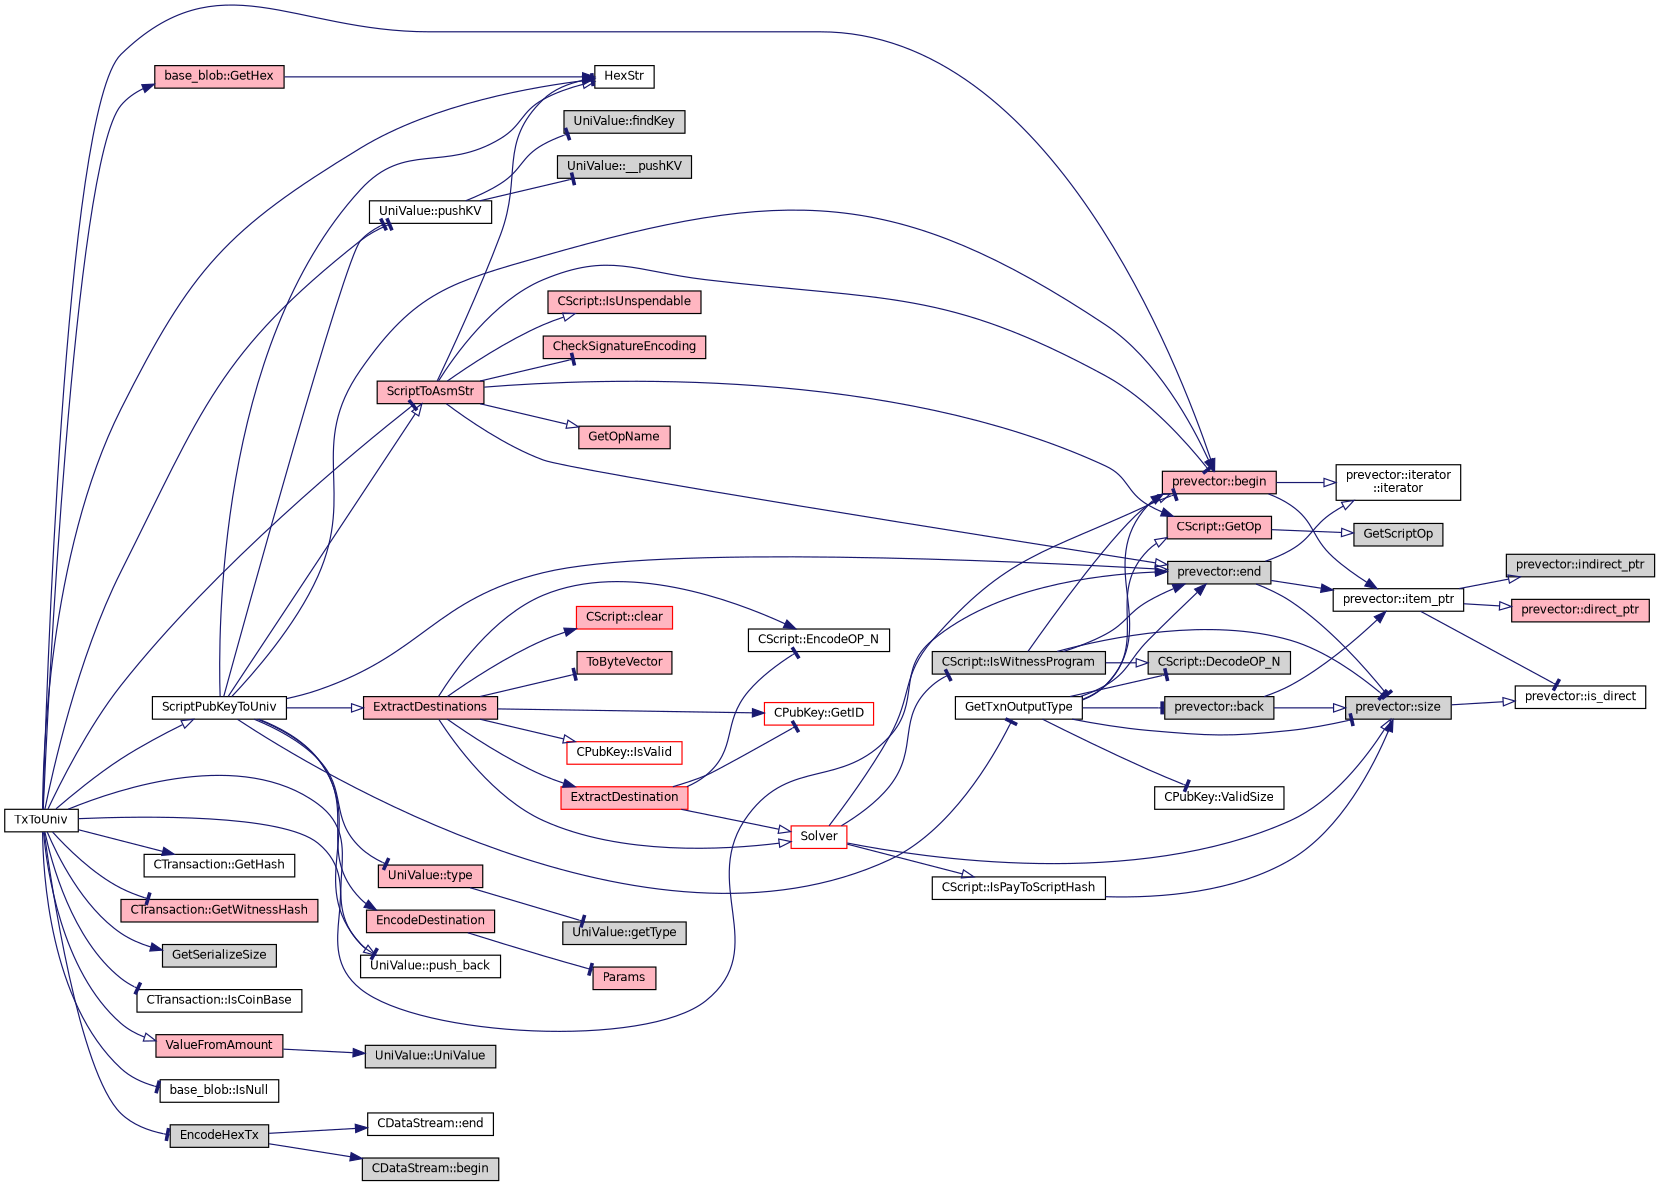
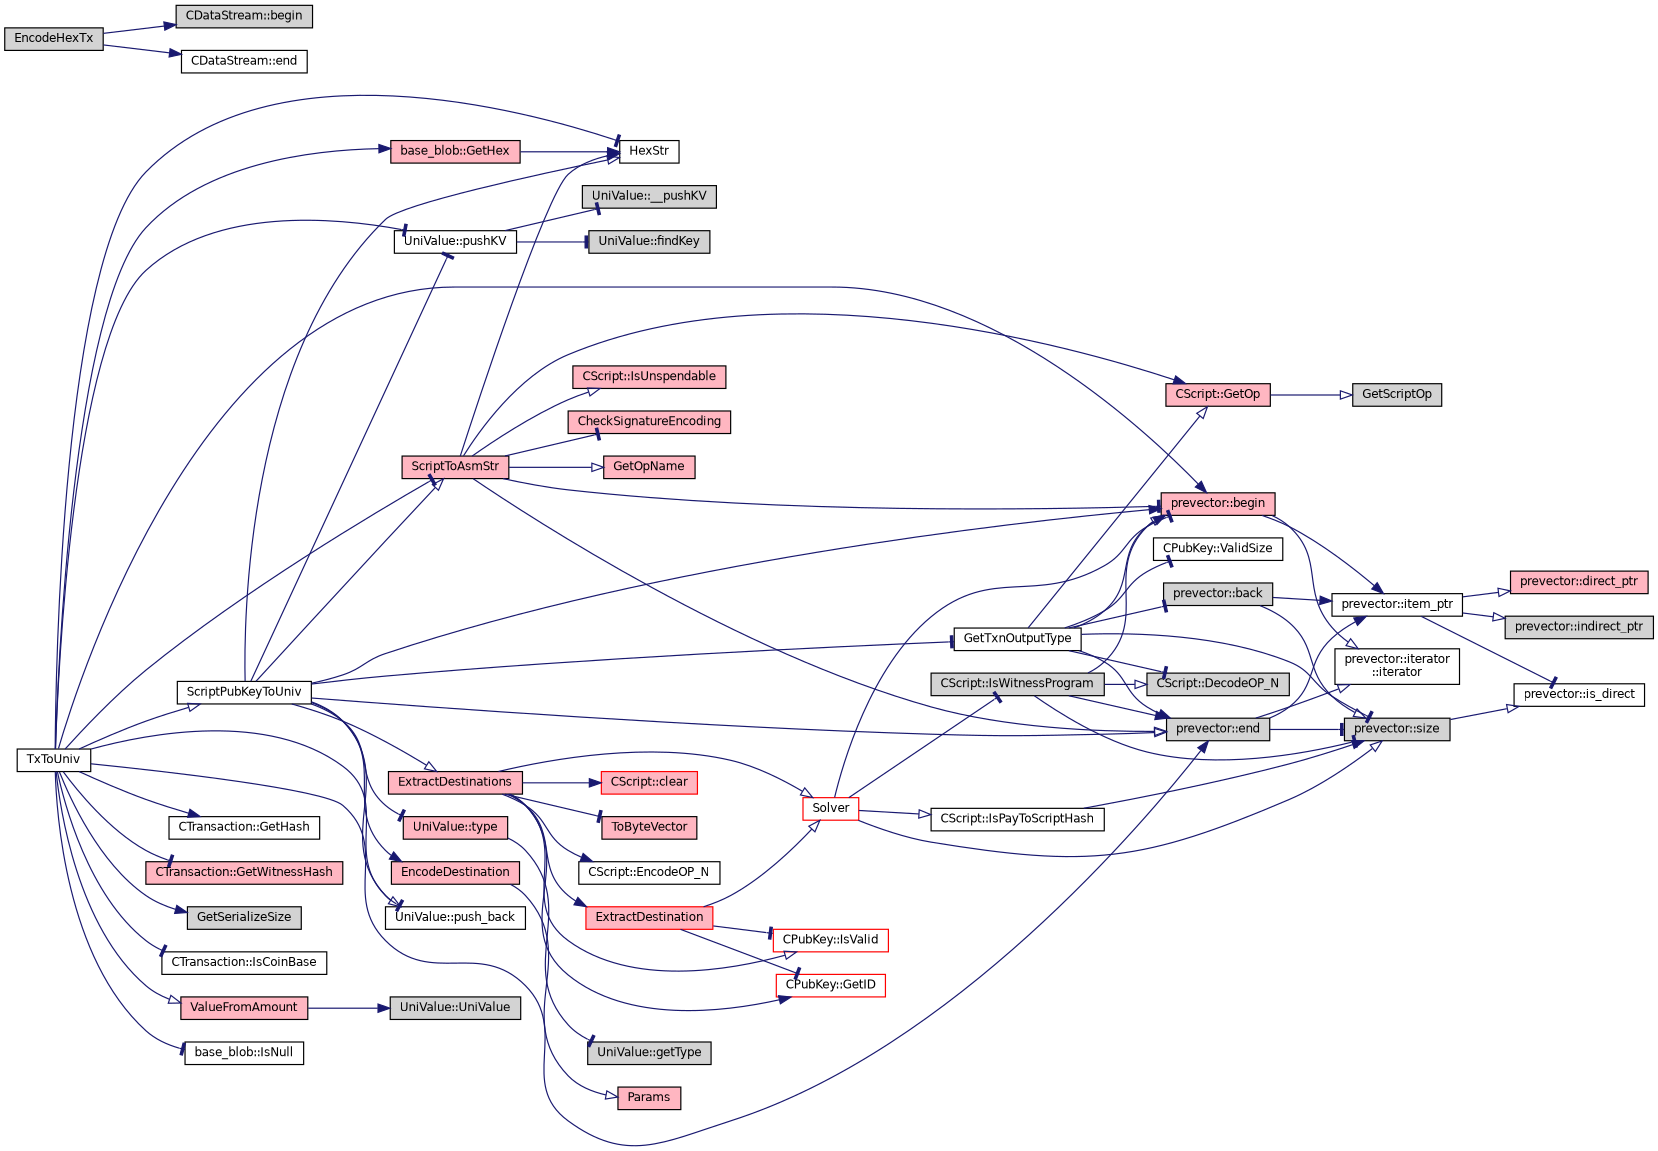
(733, 722) -> (740, 929)
(527, 951) -> (553, 1054)
(84, 1033) -> none
